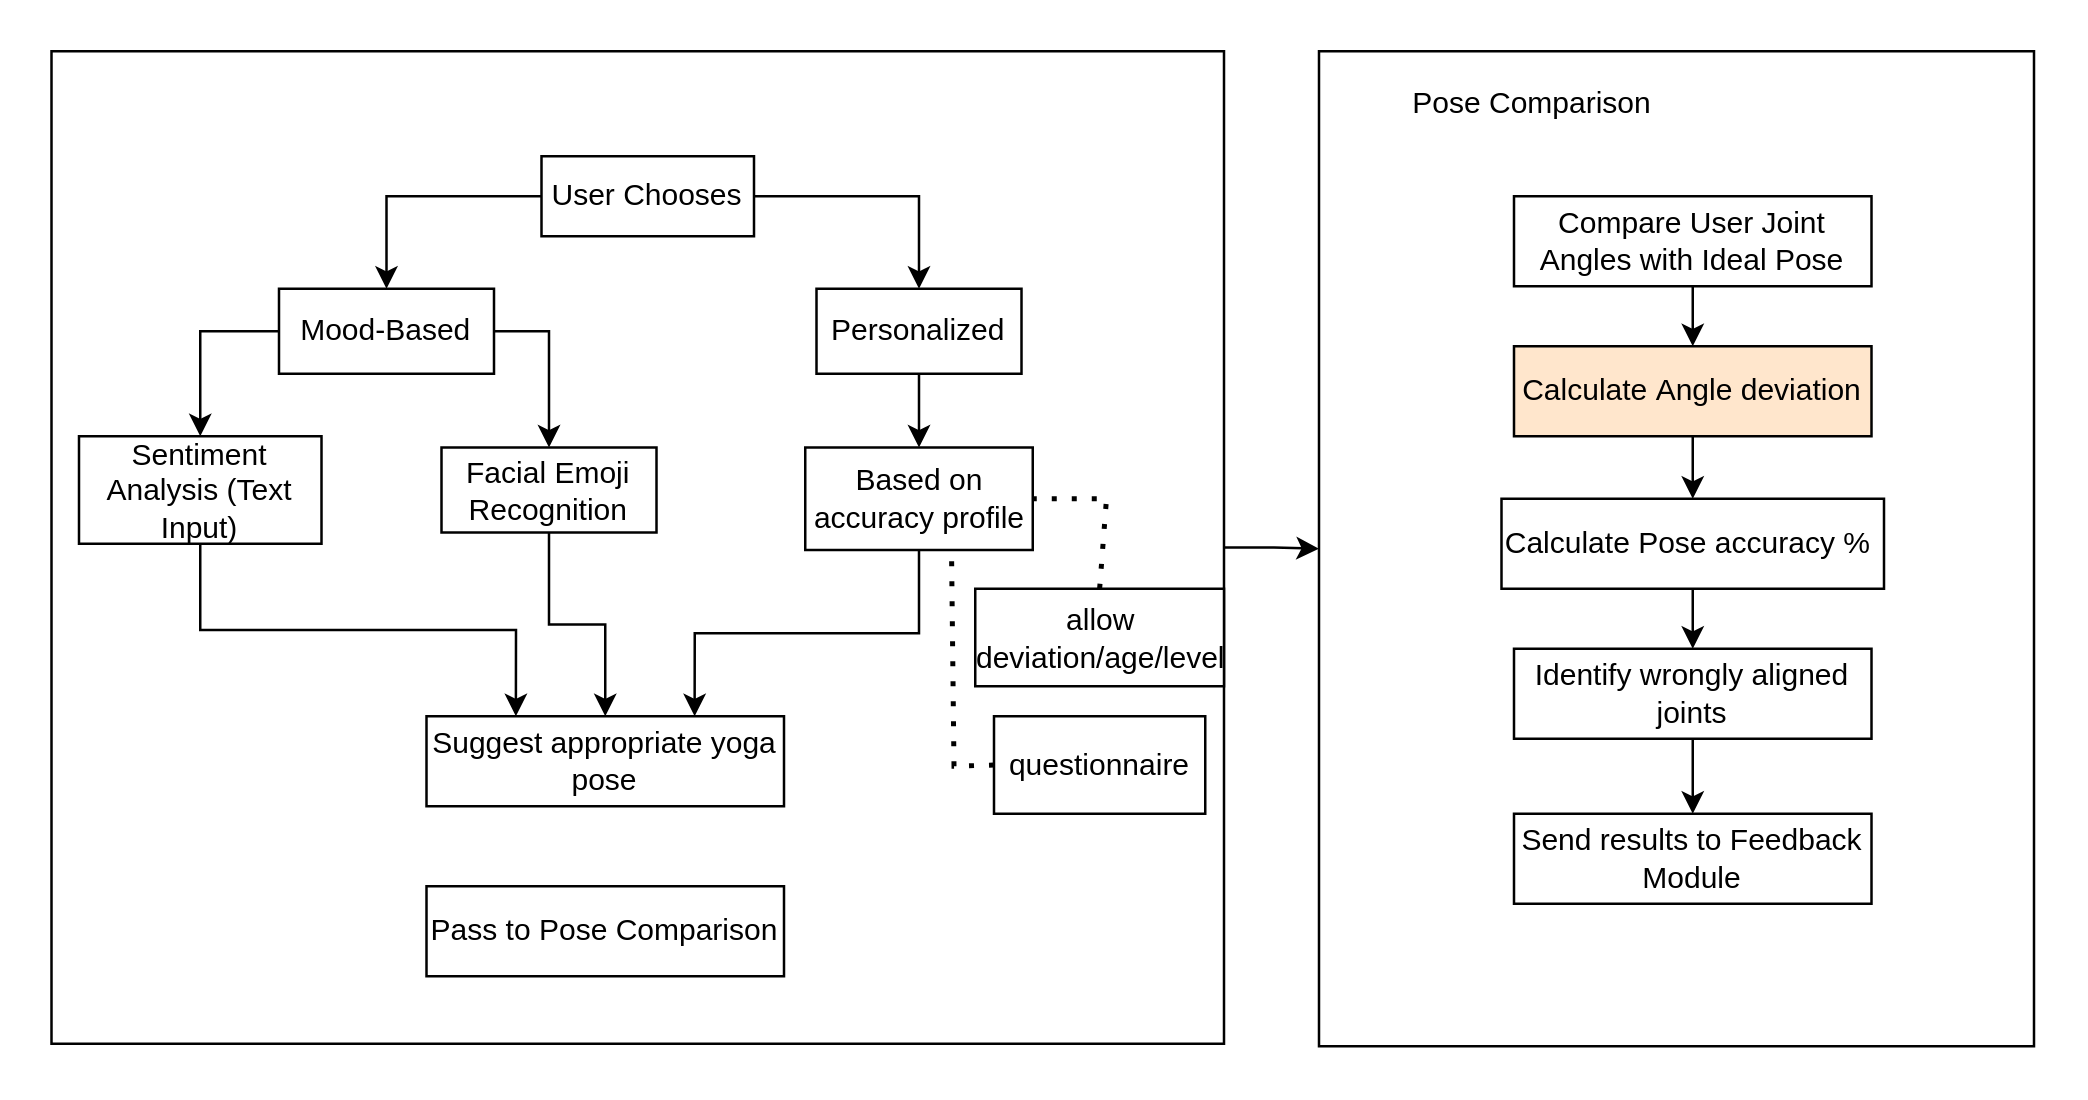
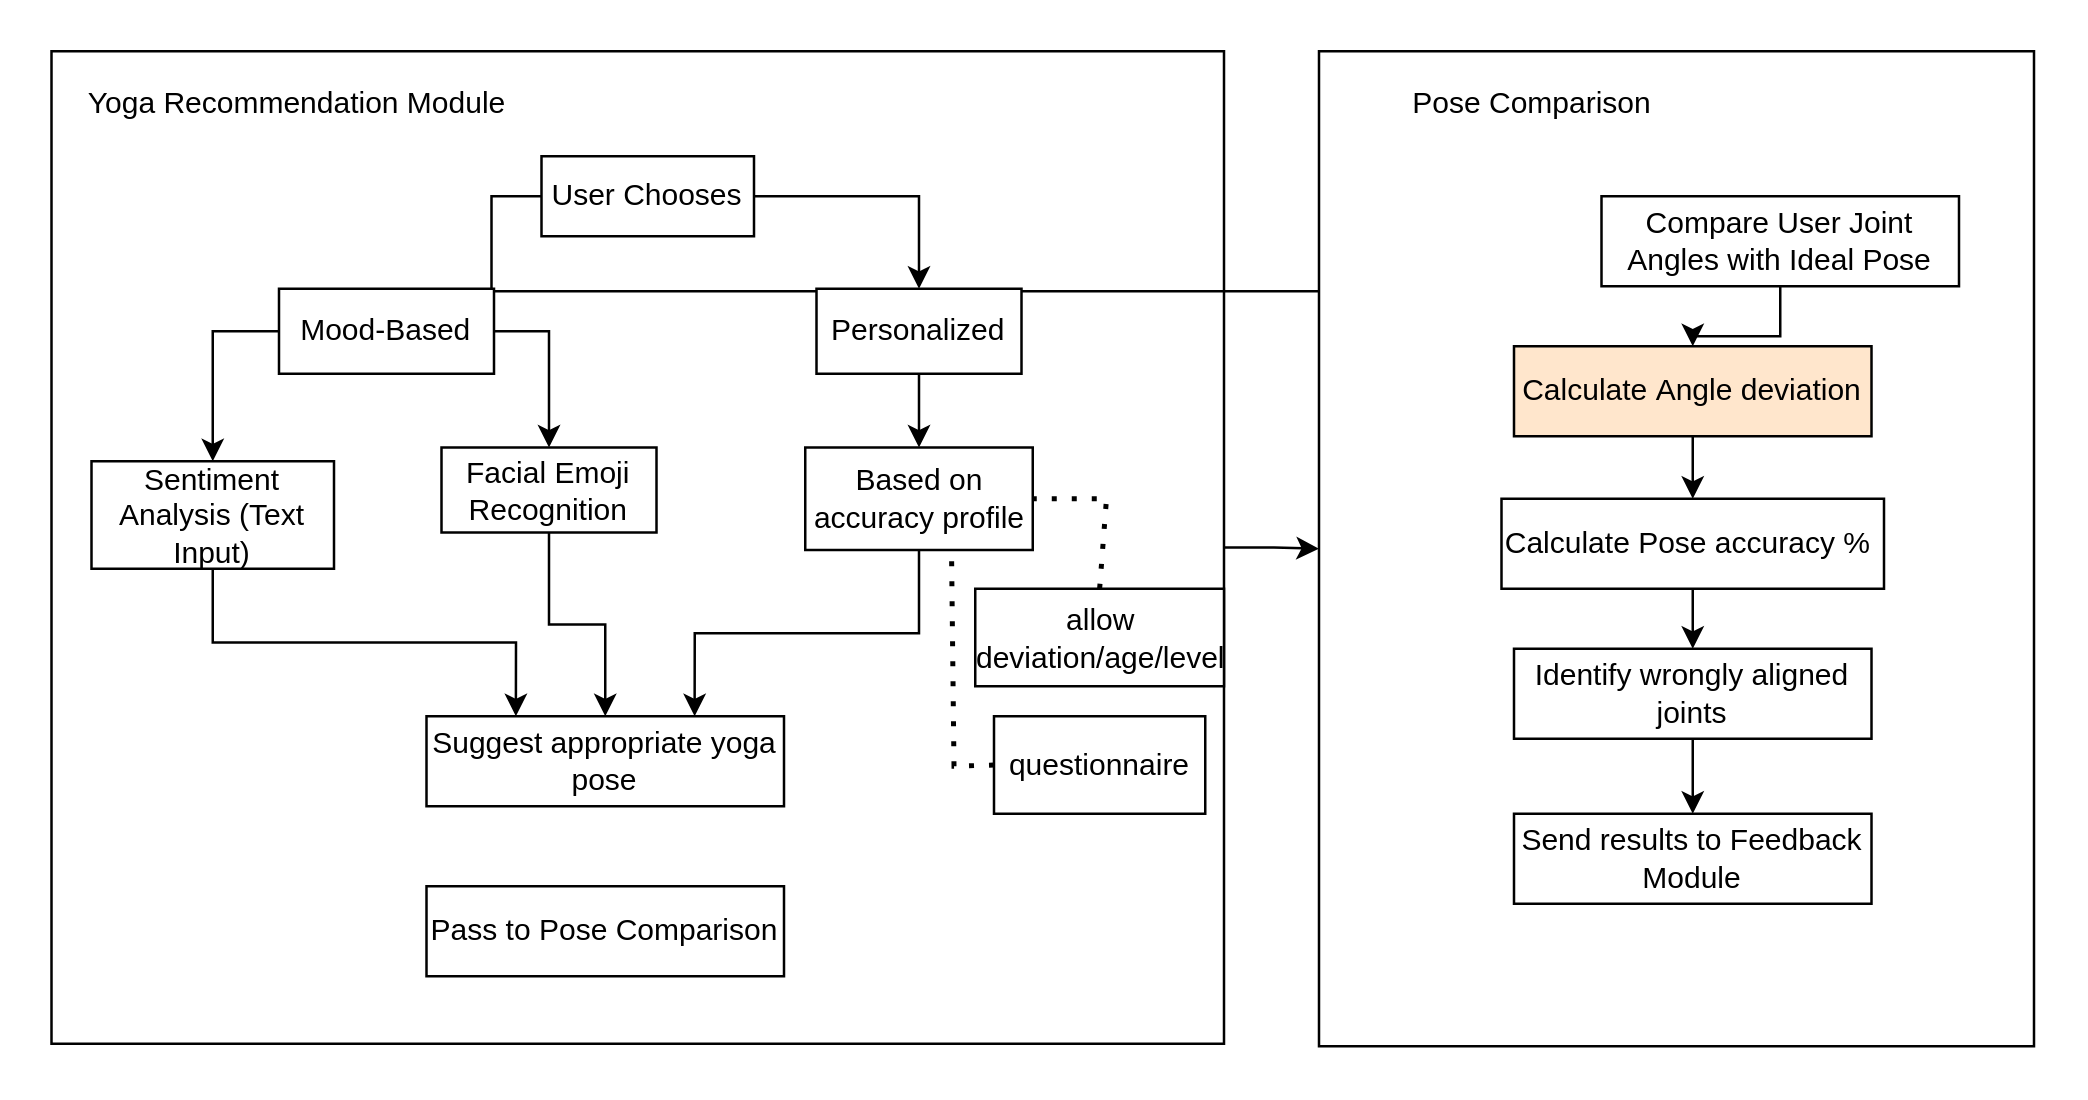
none -> (295, 104)
(402, 196) -> (604, 291)
(1693, 241) -> (1780, 241)
(200, 490) -> (213, 515)
